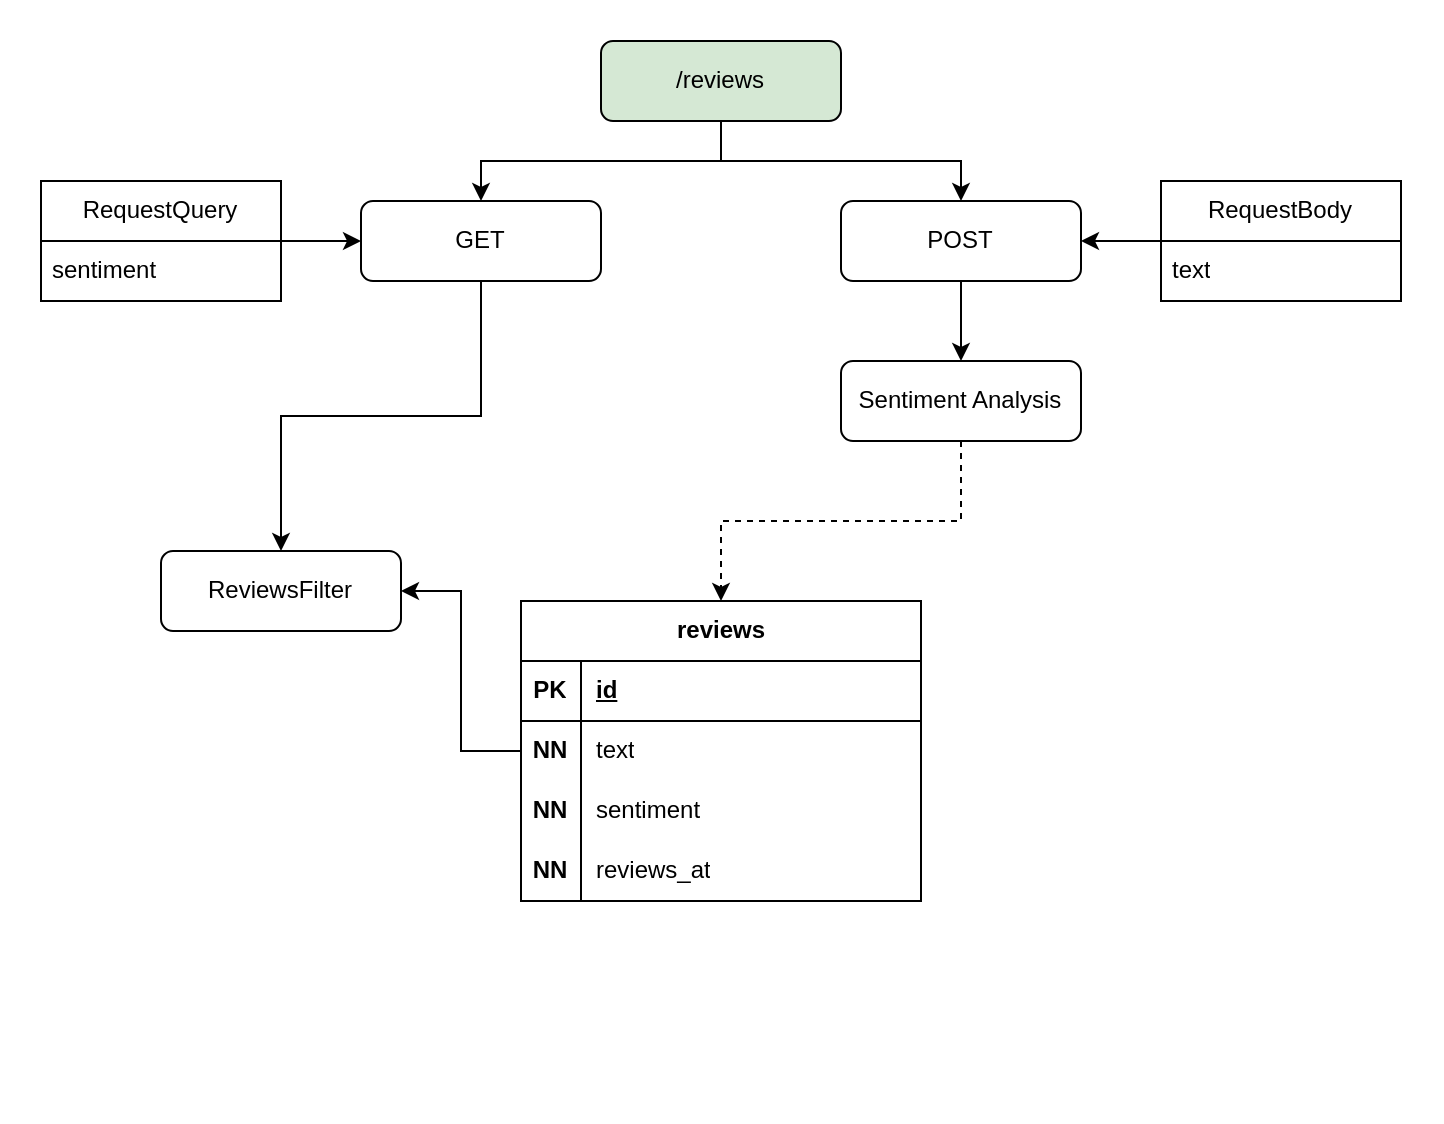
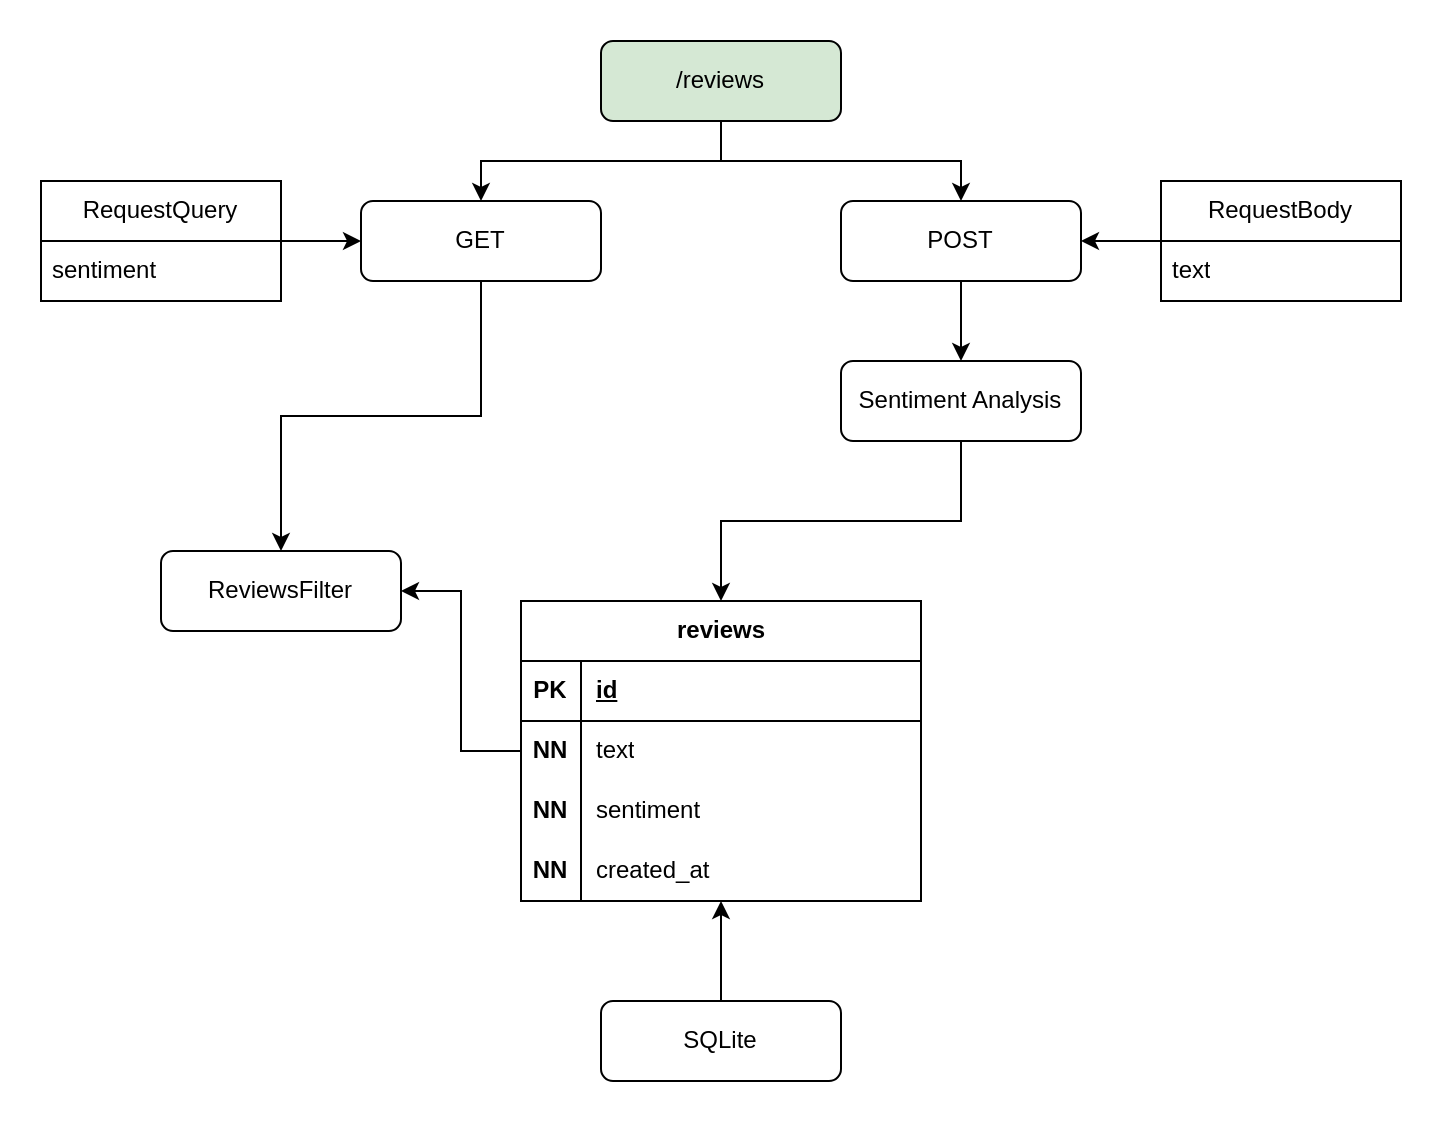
(847, 521) -> (847, 521)
(661, 871) -> (664, 871)
none -> (721, 958)
none -> (721, 1041)
